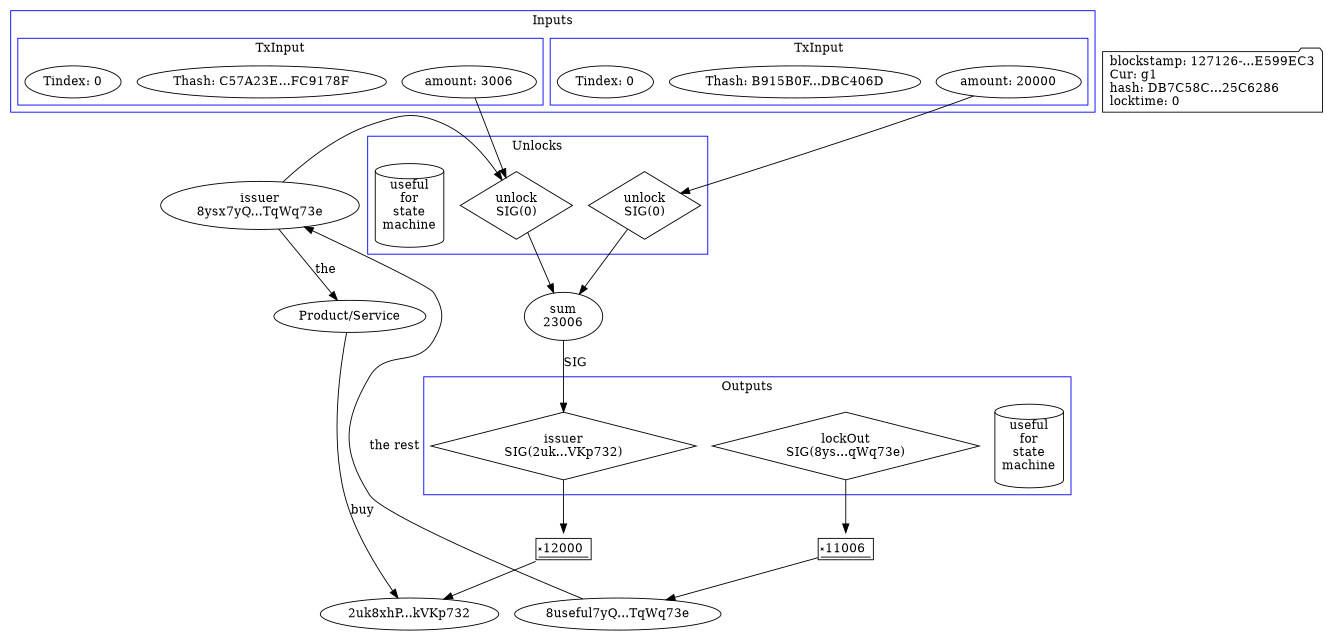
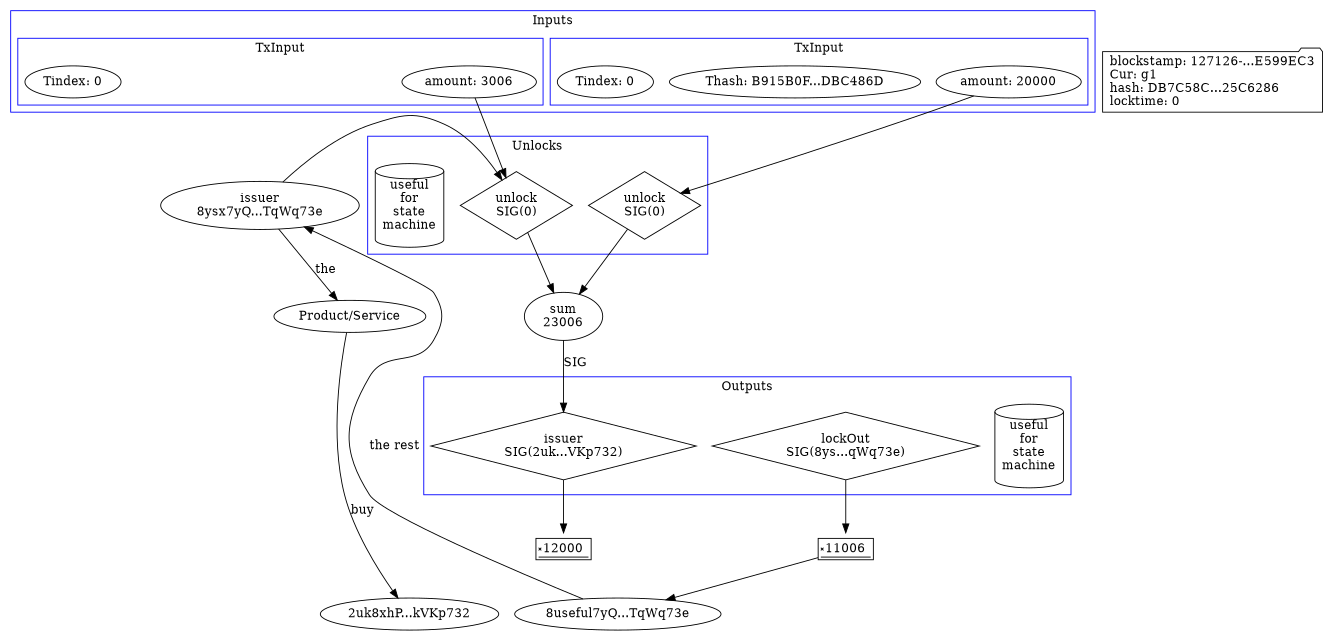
(262, 82) -> none
(795, 82) -> (795, 82)
(494, 579) -> none
